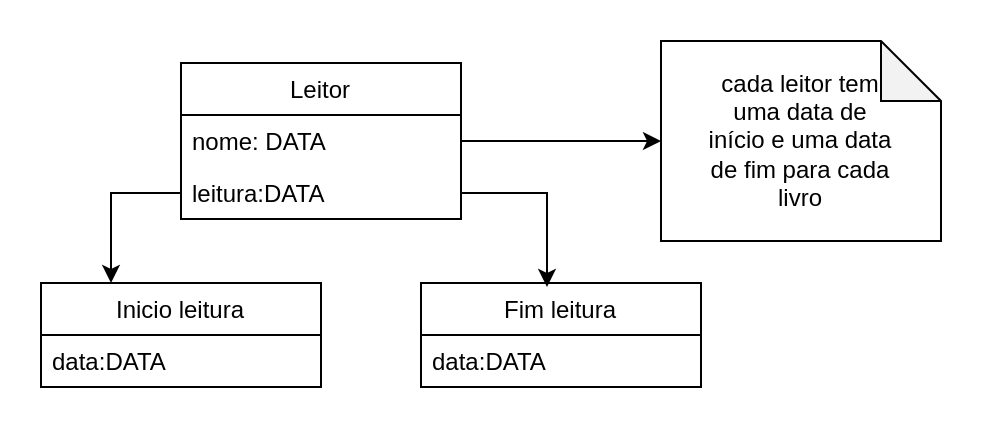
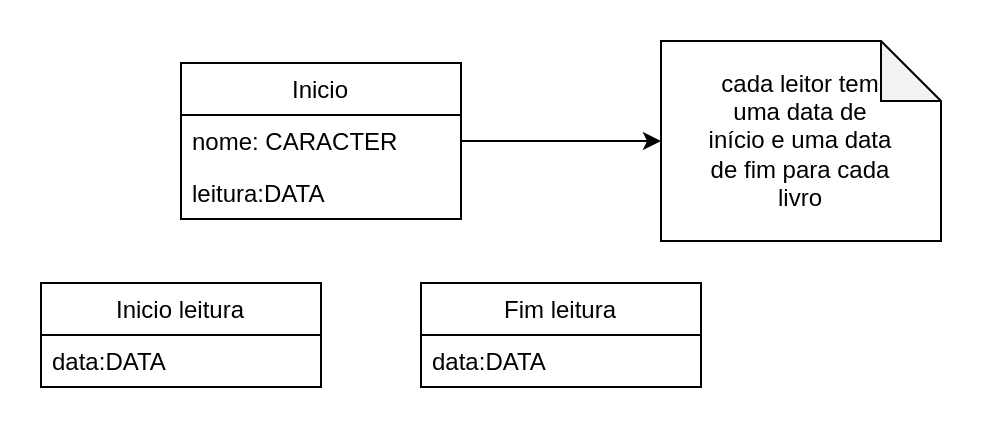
(320, 90) -> (320, 90)
(253, 142) -> (280, 142)
(544, 193) -> none
(111, 196) -> none
